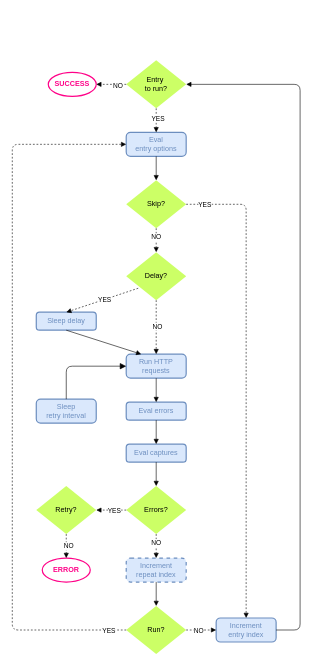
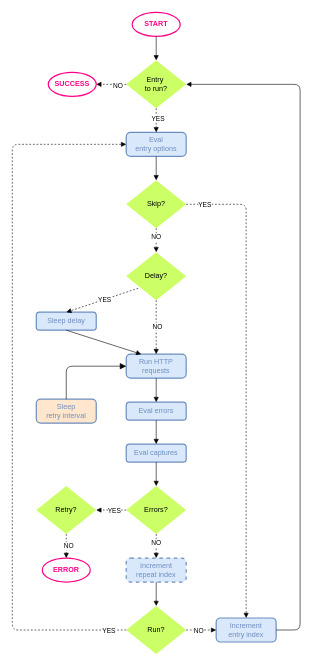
none -> (156, 24)
none -> (156, 37)
(66, 411) -> (66, 411)
